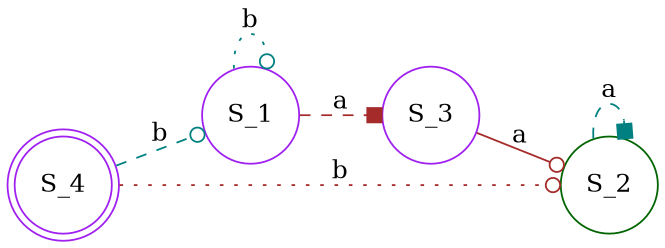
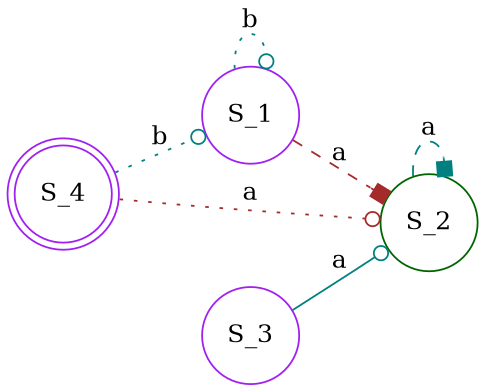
(332, 115) -> (332, 164)
(513, 147) -> (334, 284)
(153, 151) -> (153, 156)
(341, 172) -> (251, 193)
